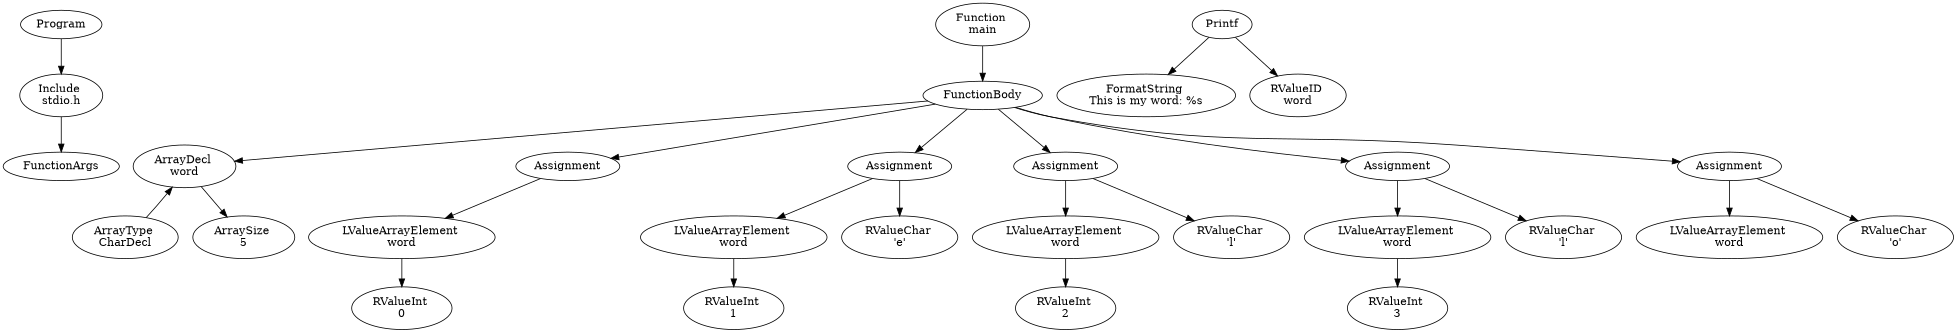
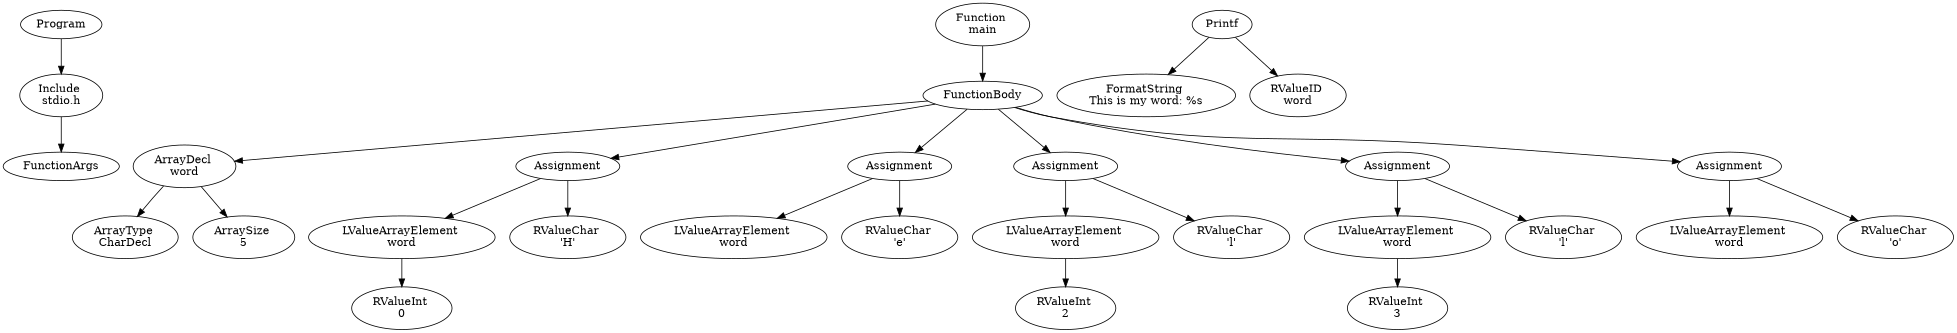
(157, 206) -> (153, 198)
none -> (568, 237)
(734, 308) -> none
